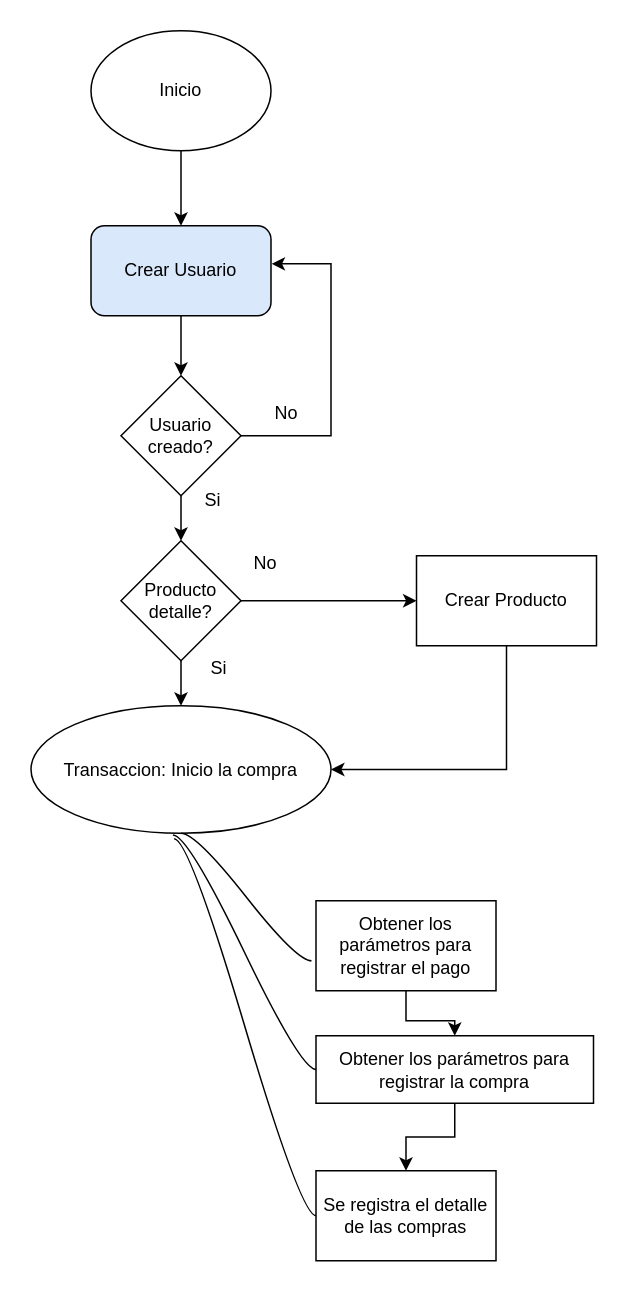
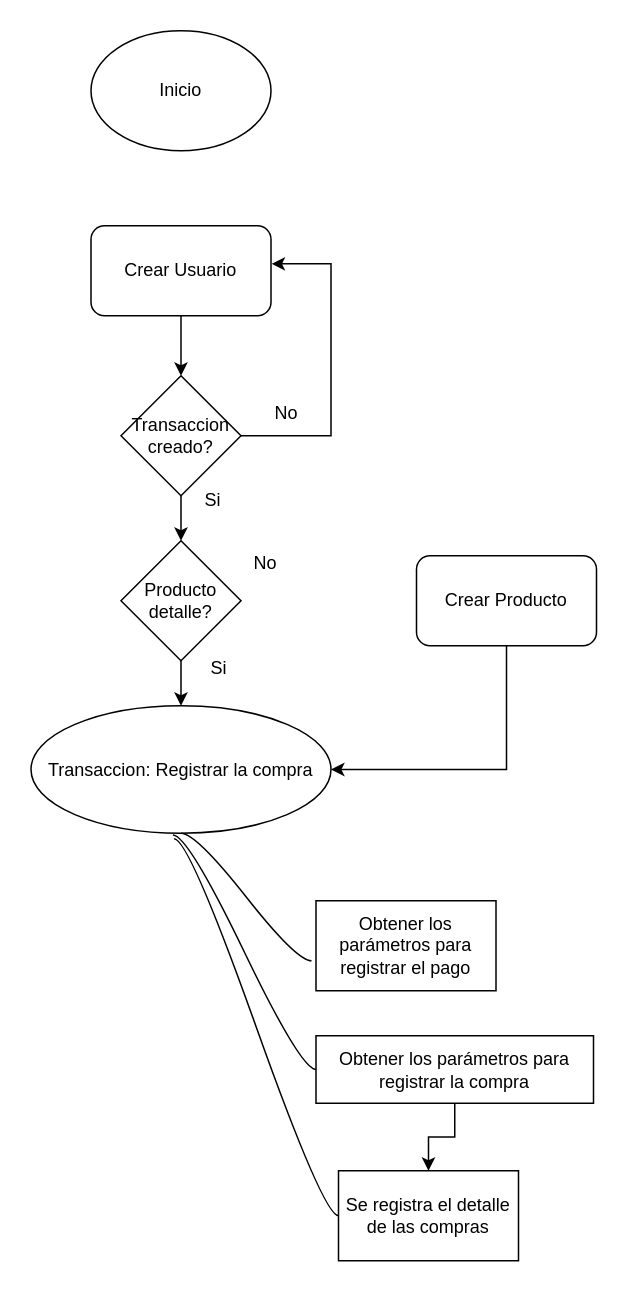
(181, 183) -> none
(181, 271) -> (181, 271)
(181, 436) -> (181, 436)
(323, 601) -> none
(506, 601) -> (506, 601)
(181, 770) -> (181, 770)
(417, 1021) -> none
(406, 1216) -> (428, 1216)
